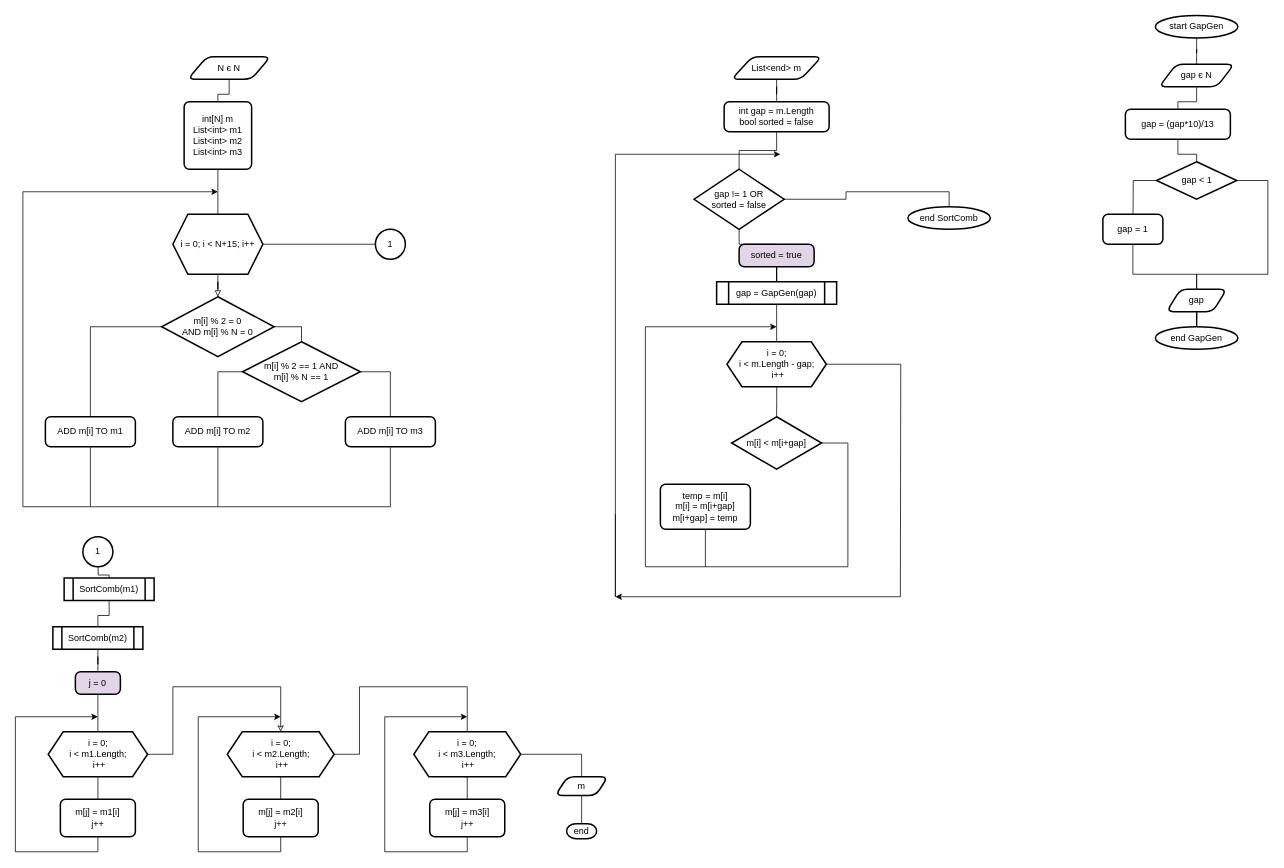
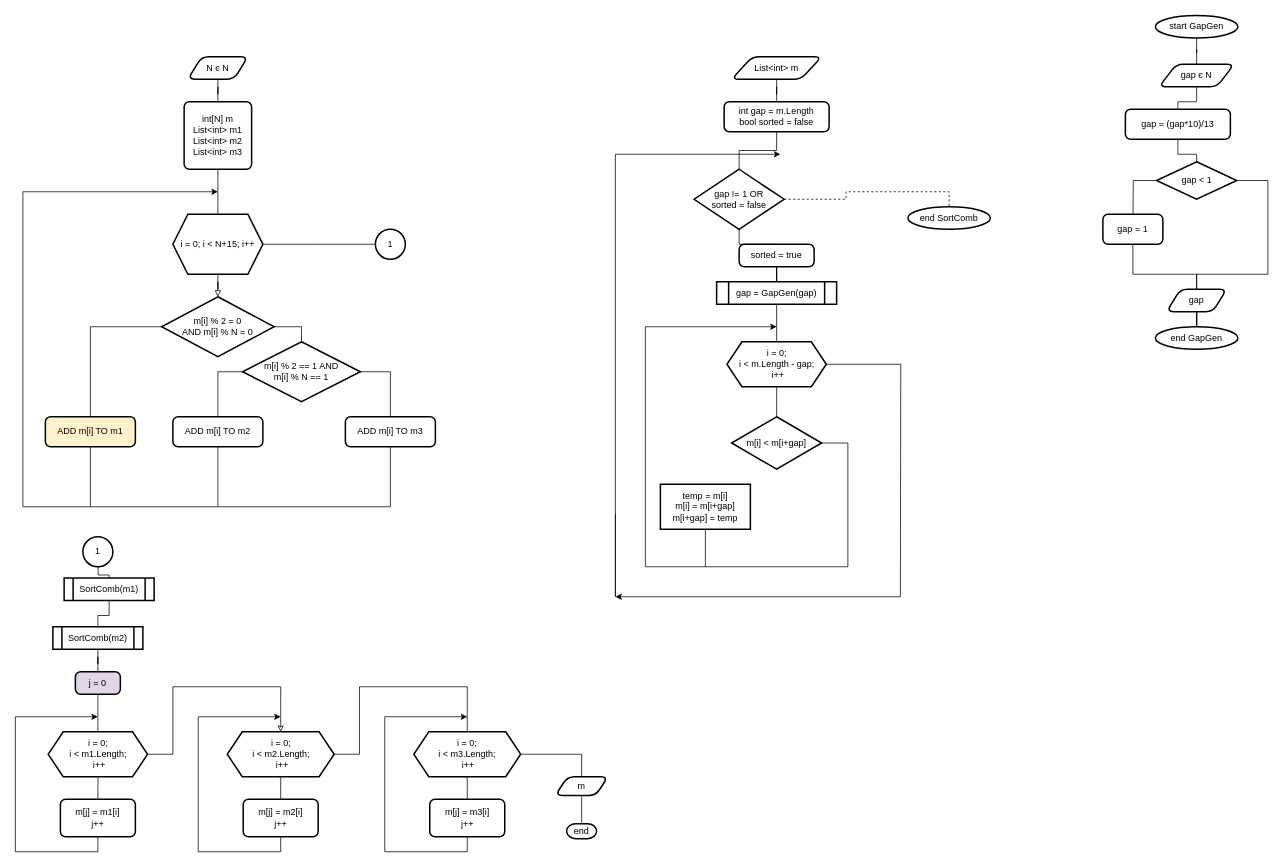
(229, 68) -> (218, 68)
(777, 68) -> (777, 68)
(870, 192) -> (870, 192)
(777, 255) -> (777, 255)
(90, 432) -> (90, 432)
(705, 507) -> (705, 507)
